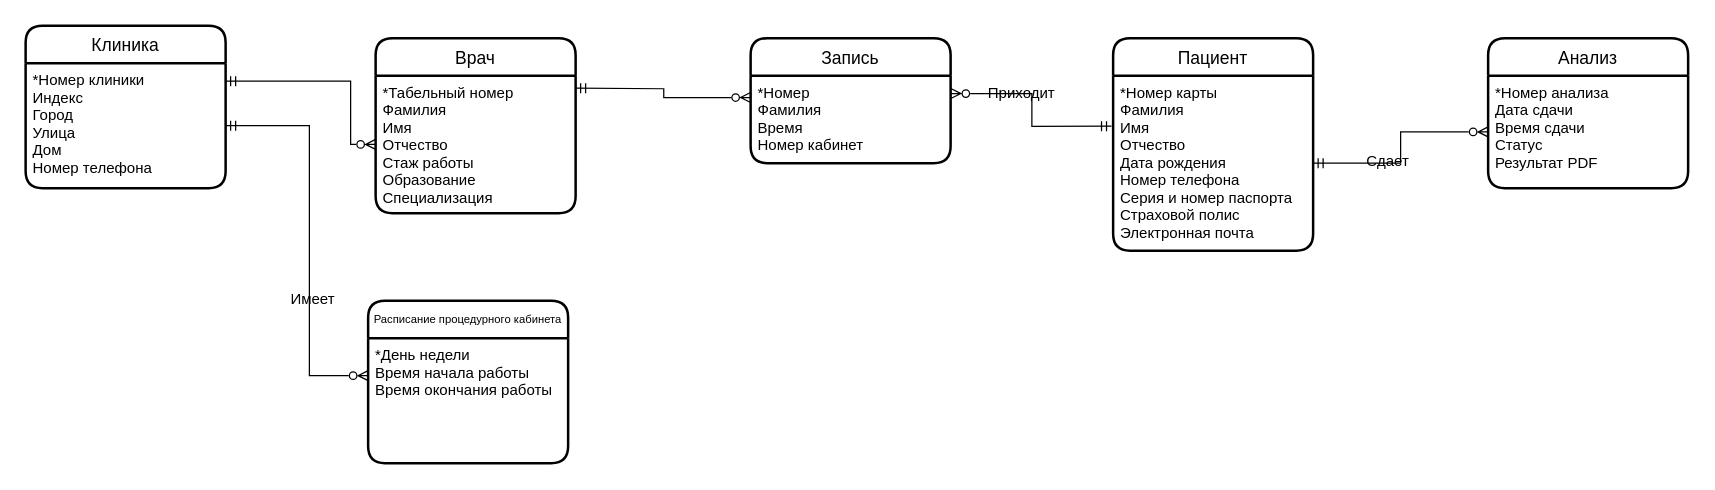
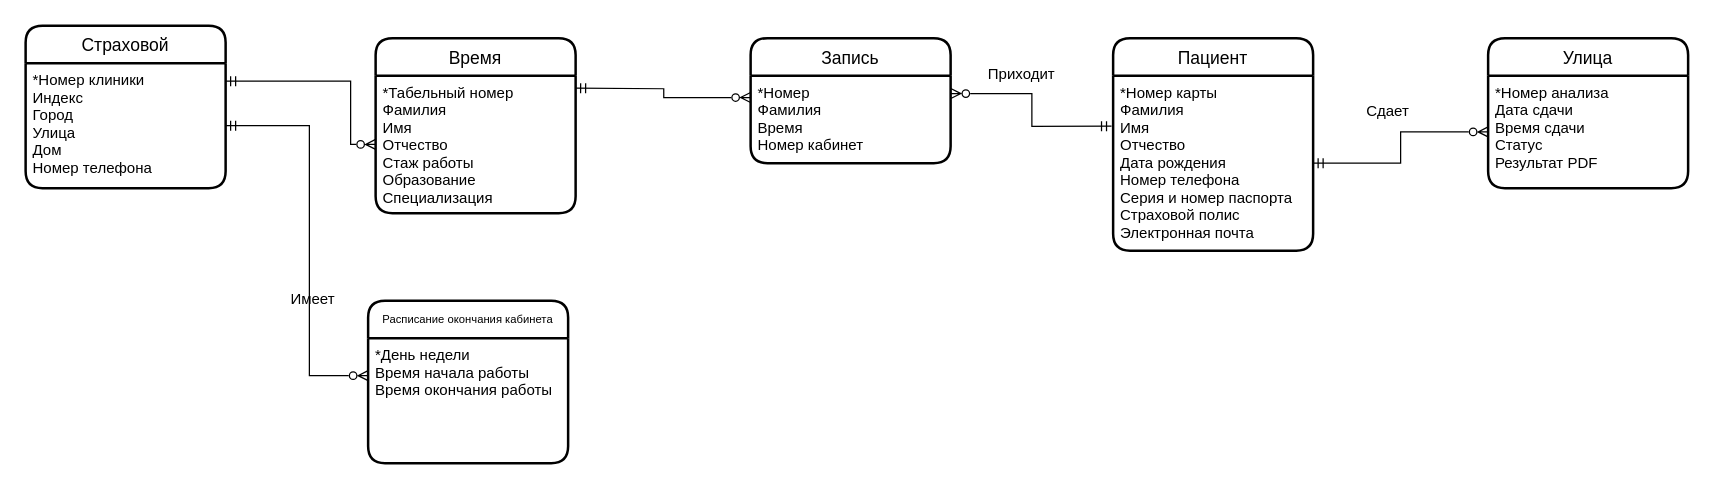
(125, 45) -> (125, 45)
(475, 58) -> (475, 58)
(1588, 58) -> (1588, 58)
(1022, 88) -> (1022, 69)
(1388, 157) -> (1388, 107)
(468, 319) -> (468, 319)
